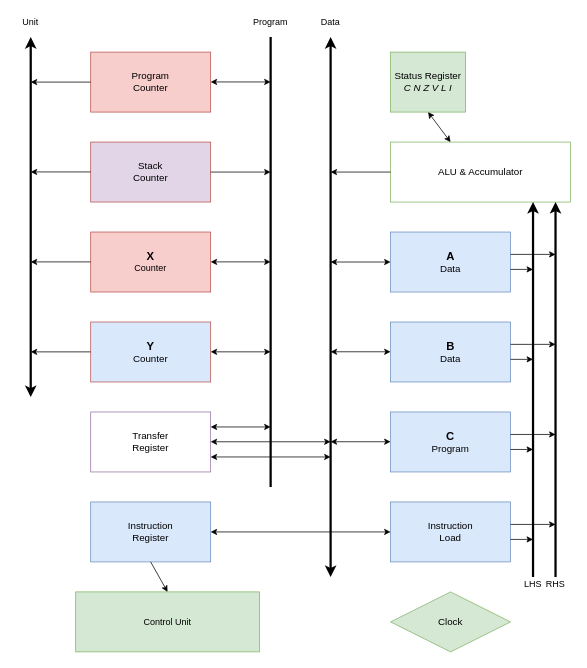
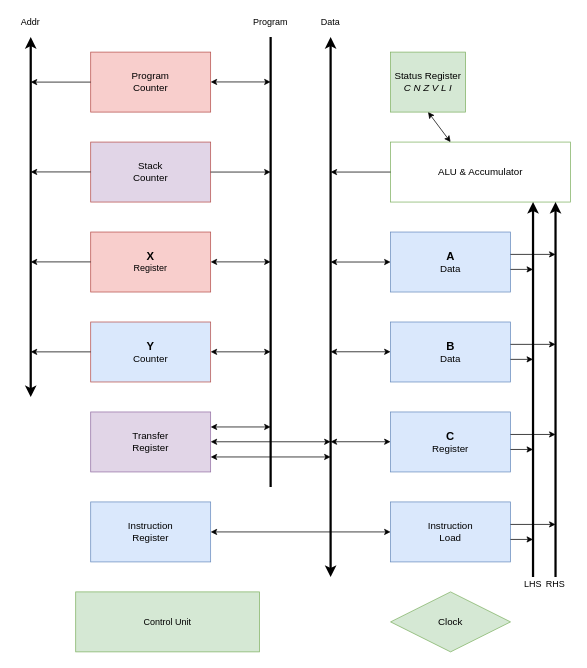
(30, 23) -> (30, 23)
(150, 262) -> (150, 262)
(150, 442) -> (150, 442)
(450, 442) -> (450, 442)
(157, 575) -> none
